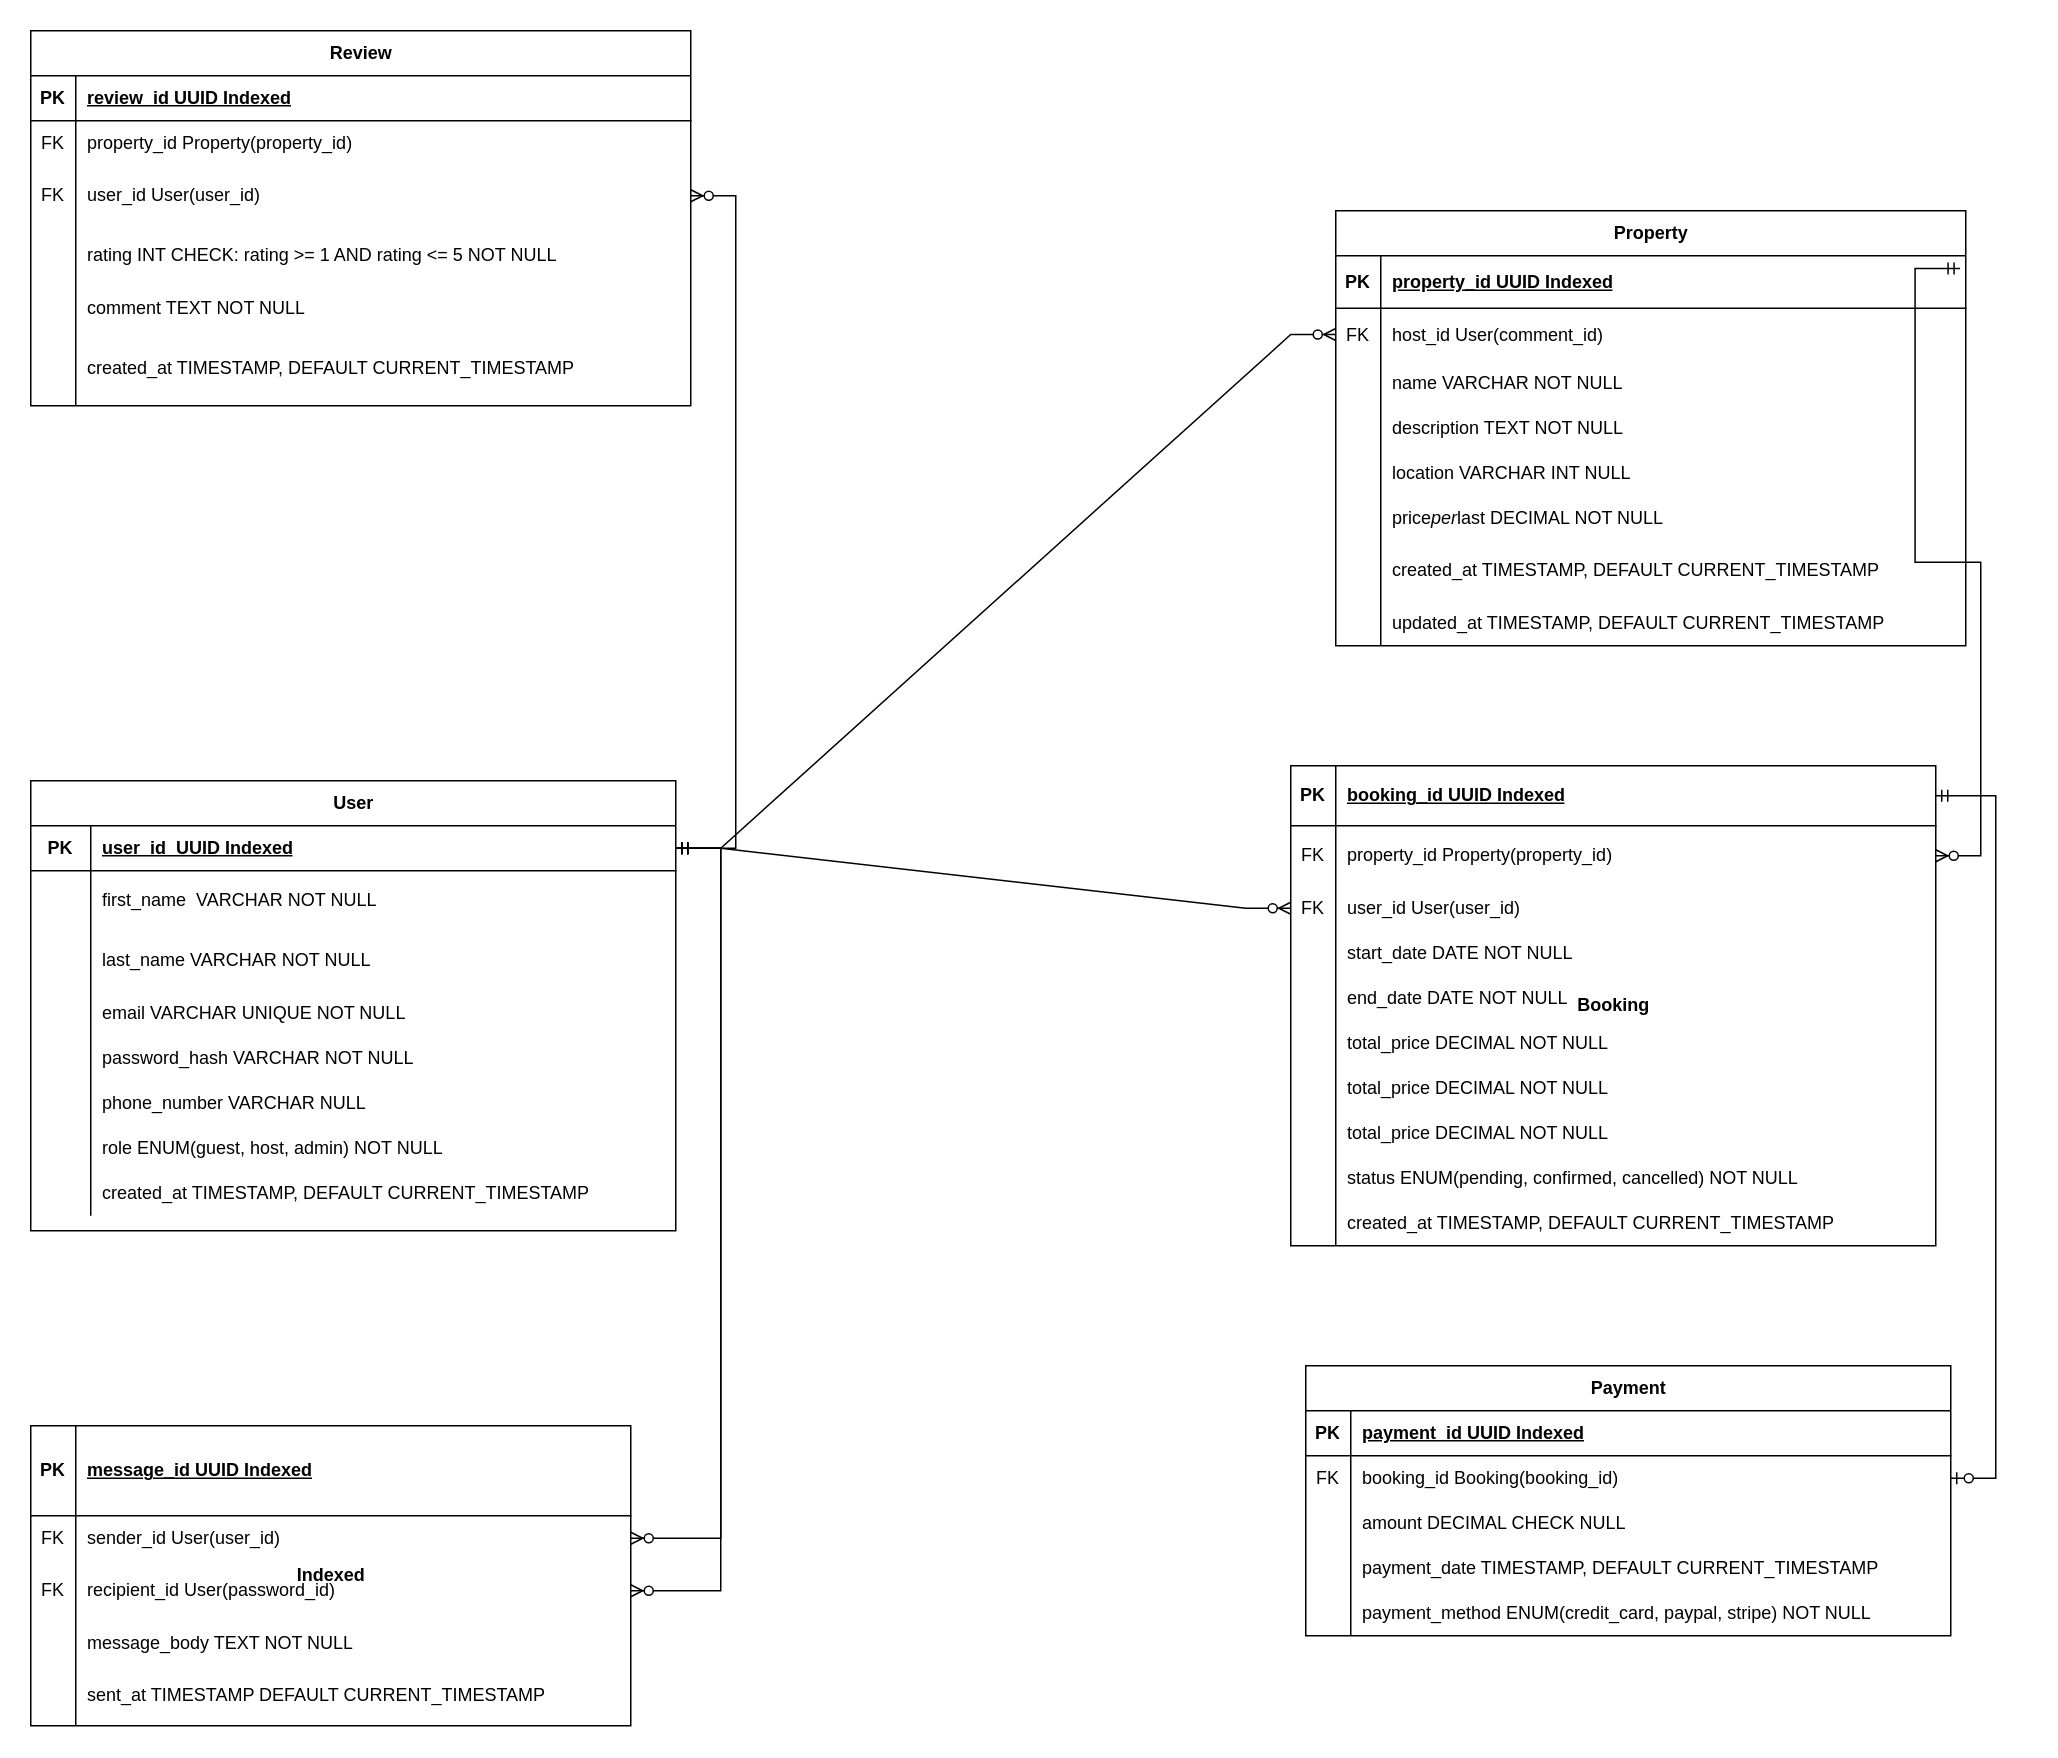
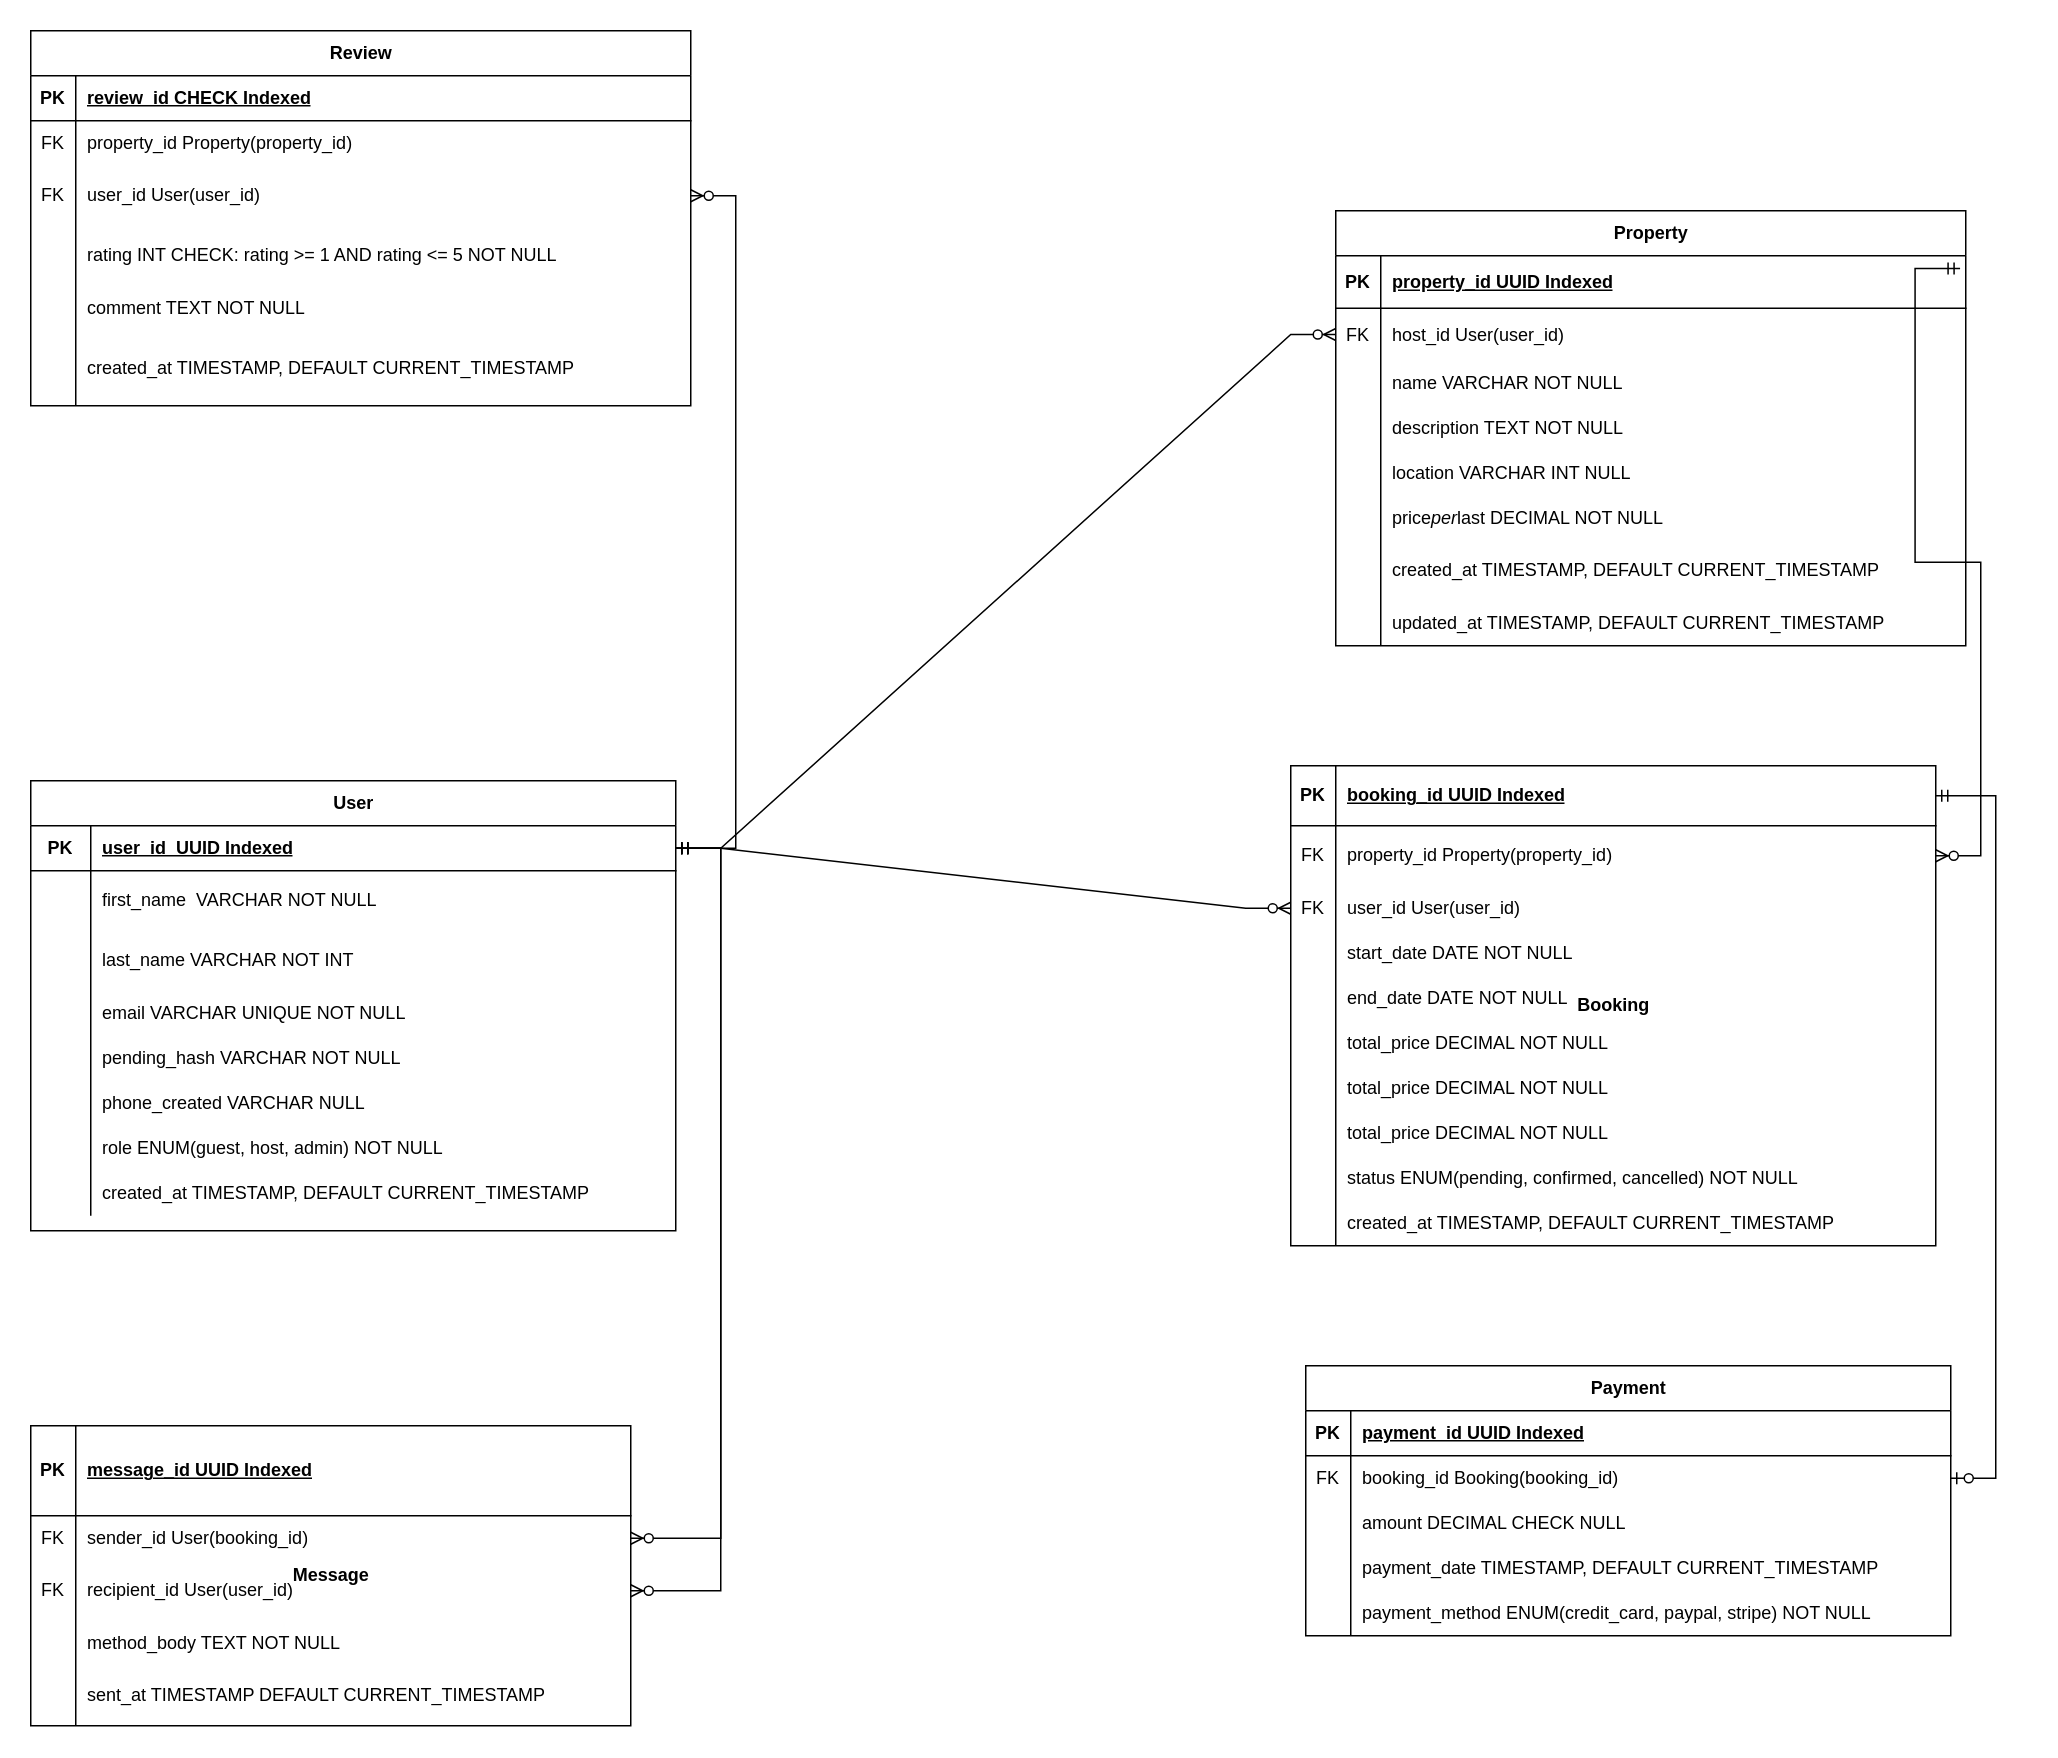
(189, 98) -> (194, 98)
(1507, 335) -> (1492, 335)
(224, 961) -> (219, 961)
(247, 1058) -> (240, 1058)
(224, 1103) -> (229, 1103)
(197, 1538) -> (209, 1538)
(332, 1576) -> (332, 1576)
(227, 1591) -> (207, 1591)
(212, 1643) -> (207, 1643)
